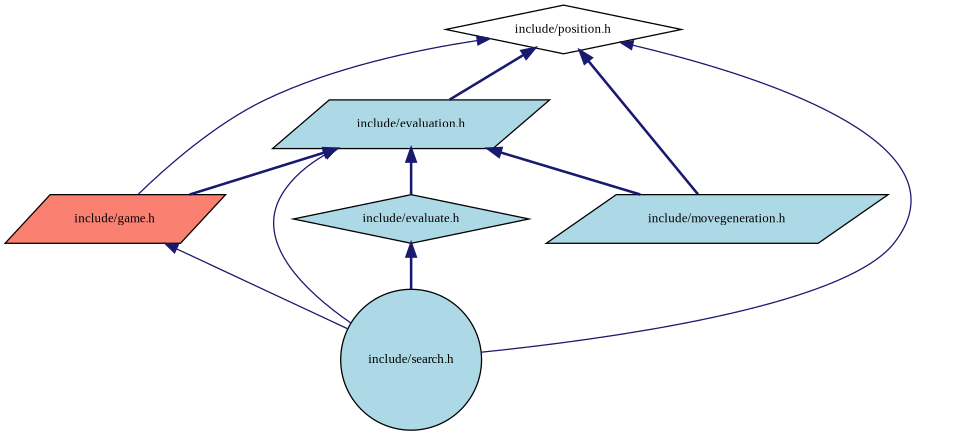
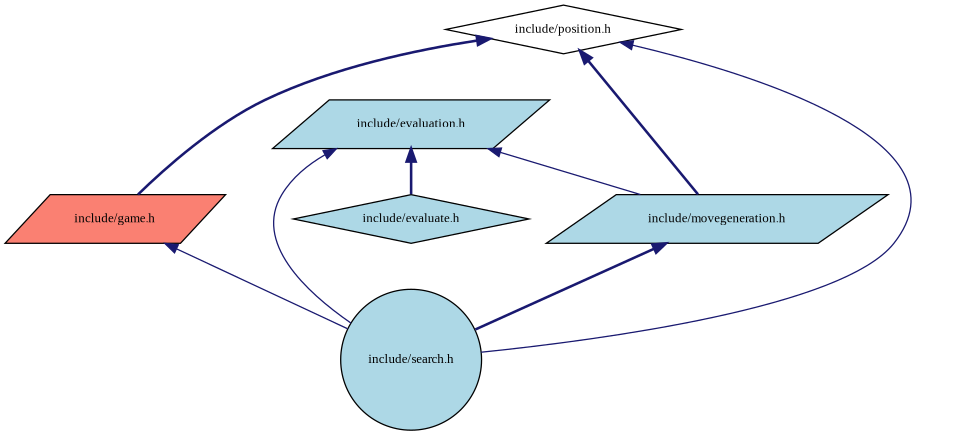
(486, 77) -> none
(294, 88) -> (294, 88)
(570, 173) -> (570, 173)
(257, 174) -> none
(411, 273) -> (565, 289)
